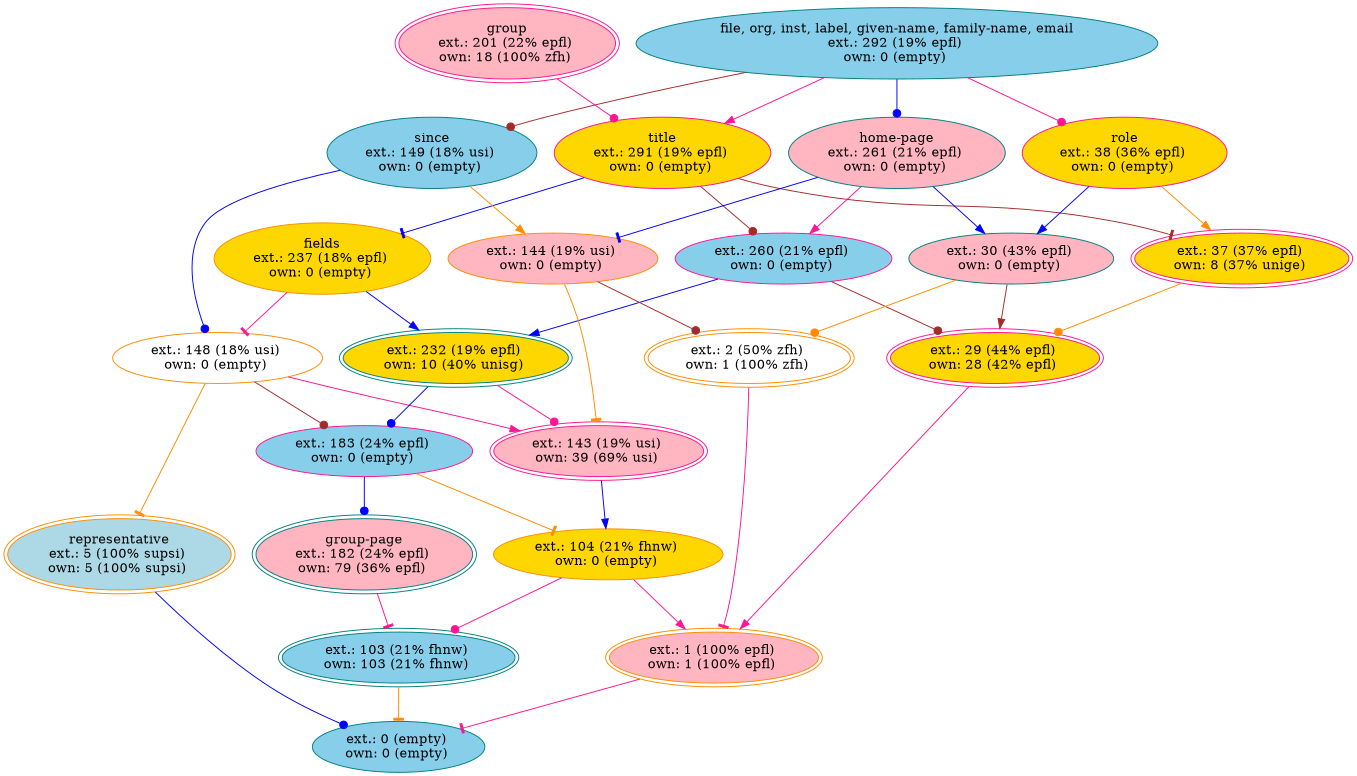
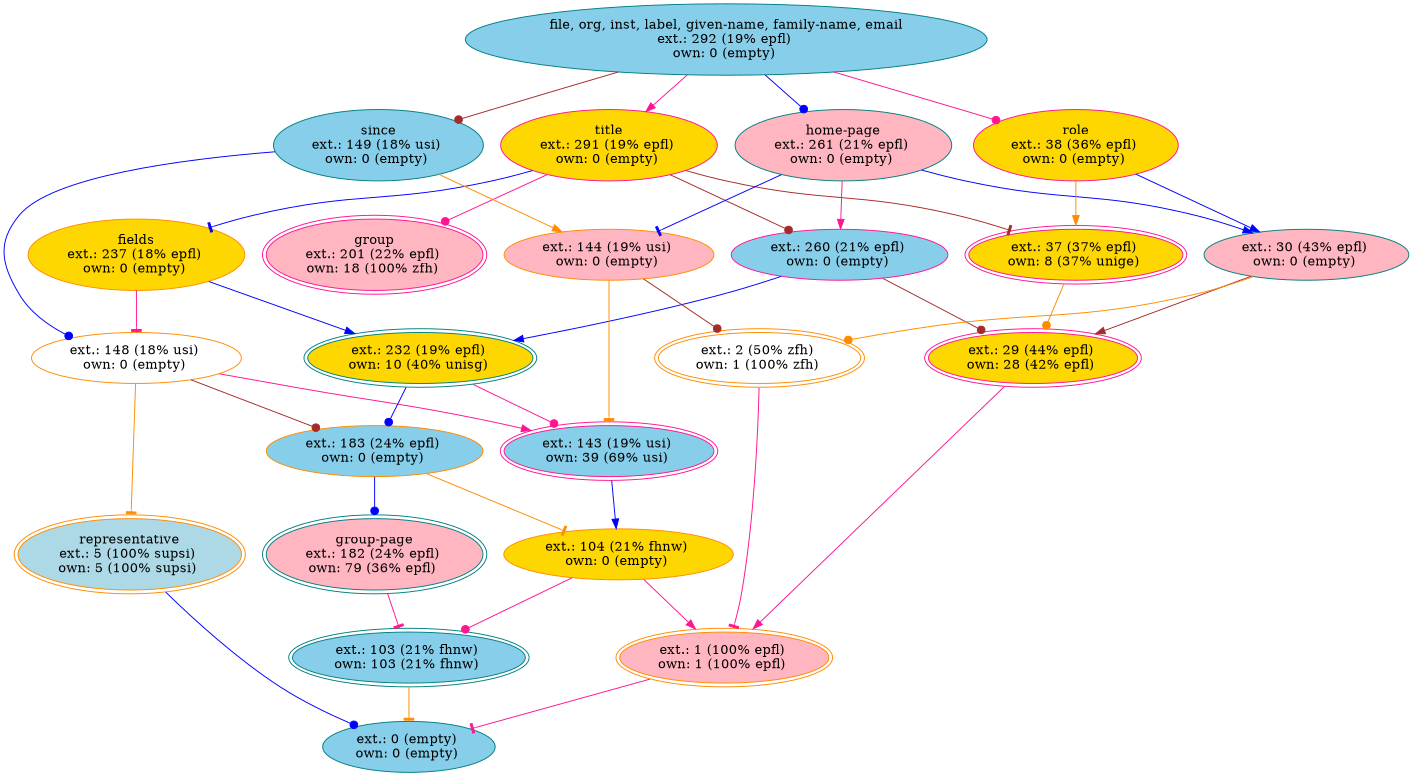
(584, 97) -> (500, 196)
(364, 451) -> (375, 451)
(599, 451) -> (609, 451)
